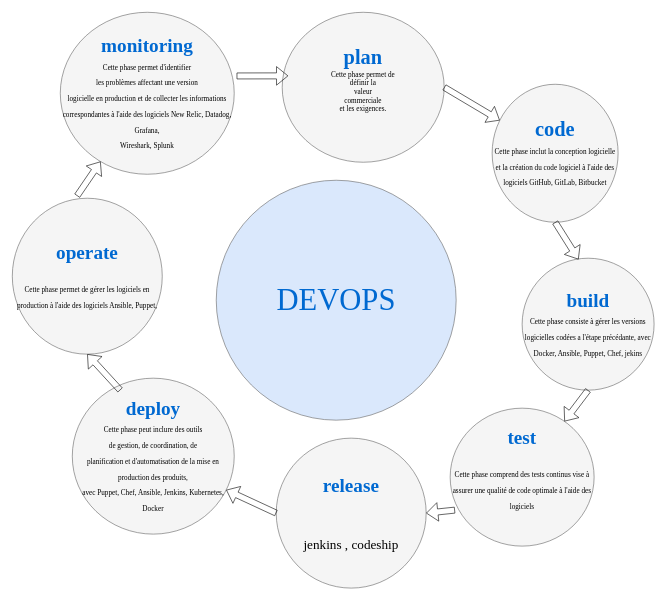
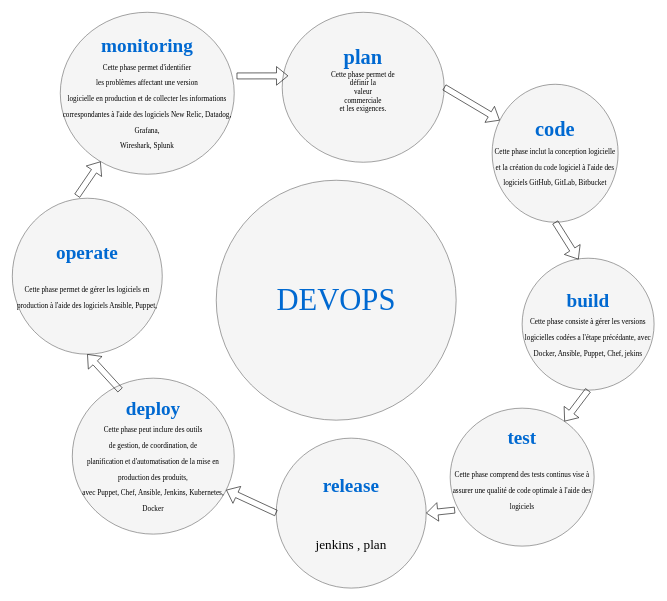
(336, 300) -> (336, 300)
(351, 513) -> (351, 513)
